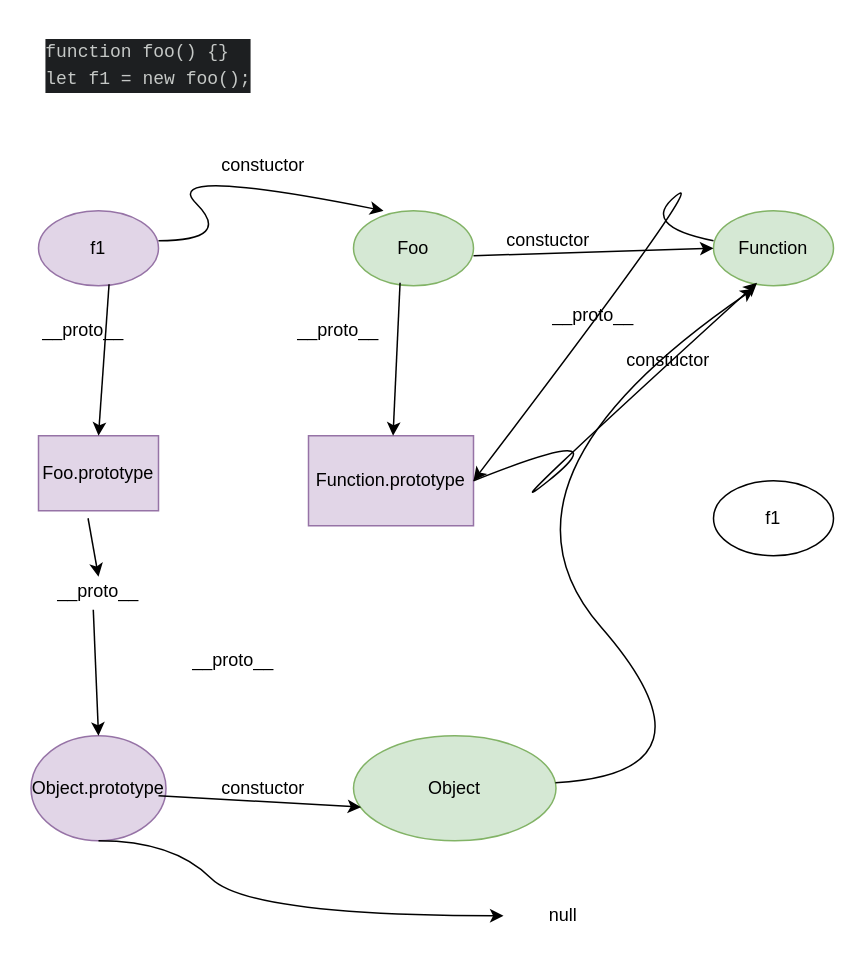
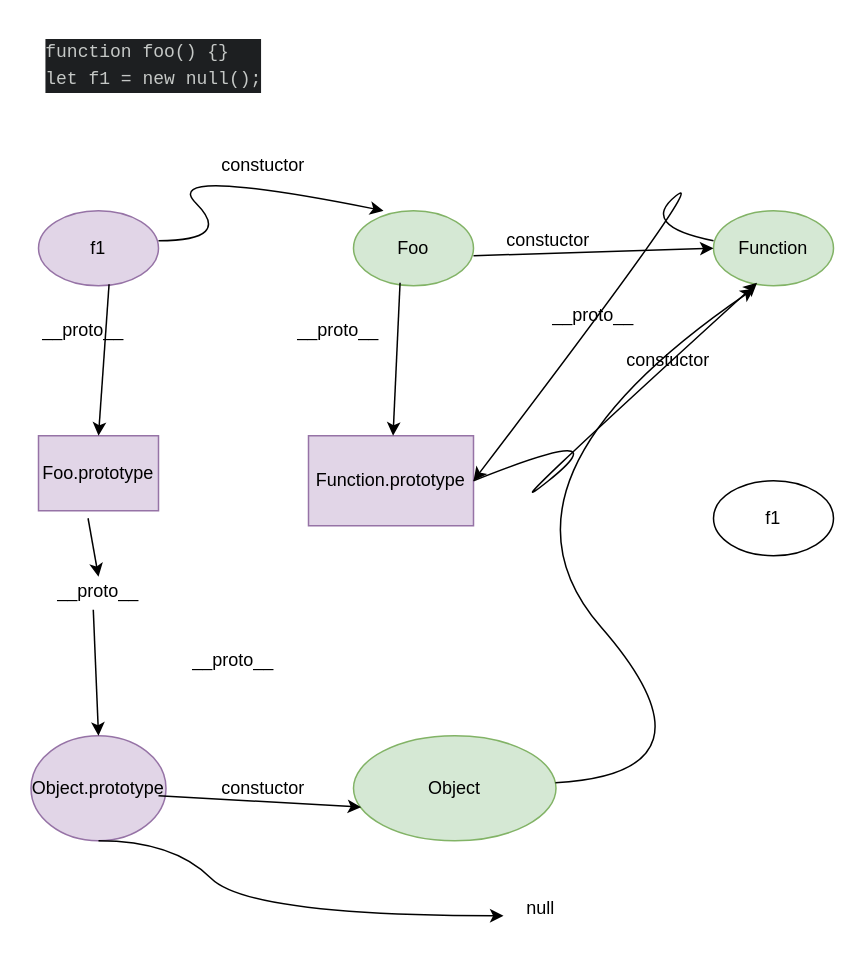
(127, 37) -> (128, 37)
(563, 916) -> (541, 908)
